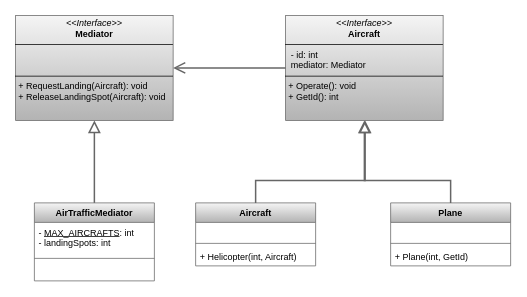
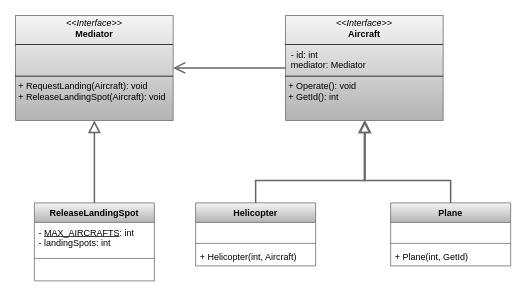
(94, 214) -> (94, 214)
(255, 214) -> (255, 214)
